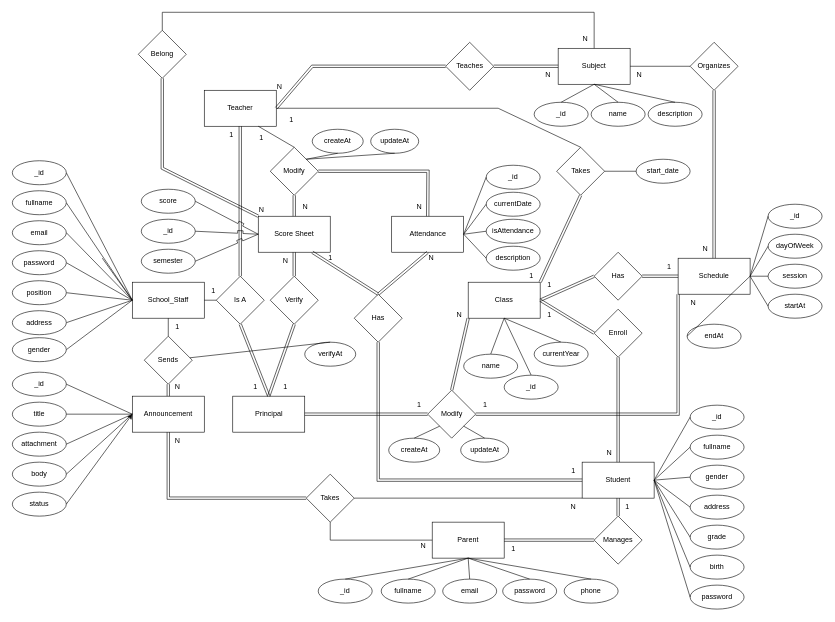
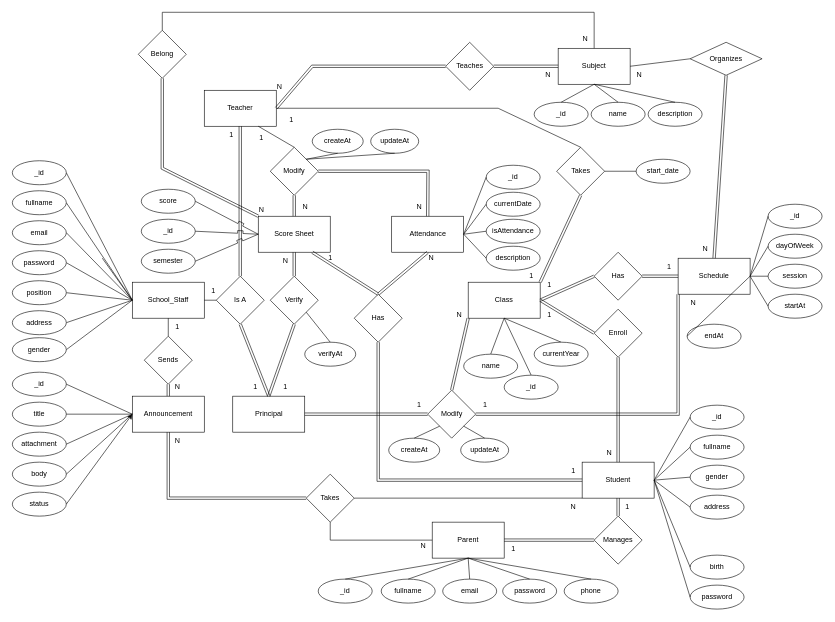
(714, 66) -> (726, 59)
(236, 353) -> (318, 327)
(674, 512) -> none
(717, 537) -> none
